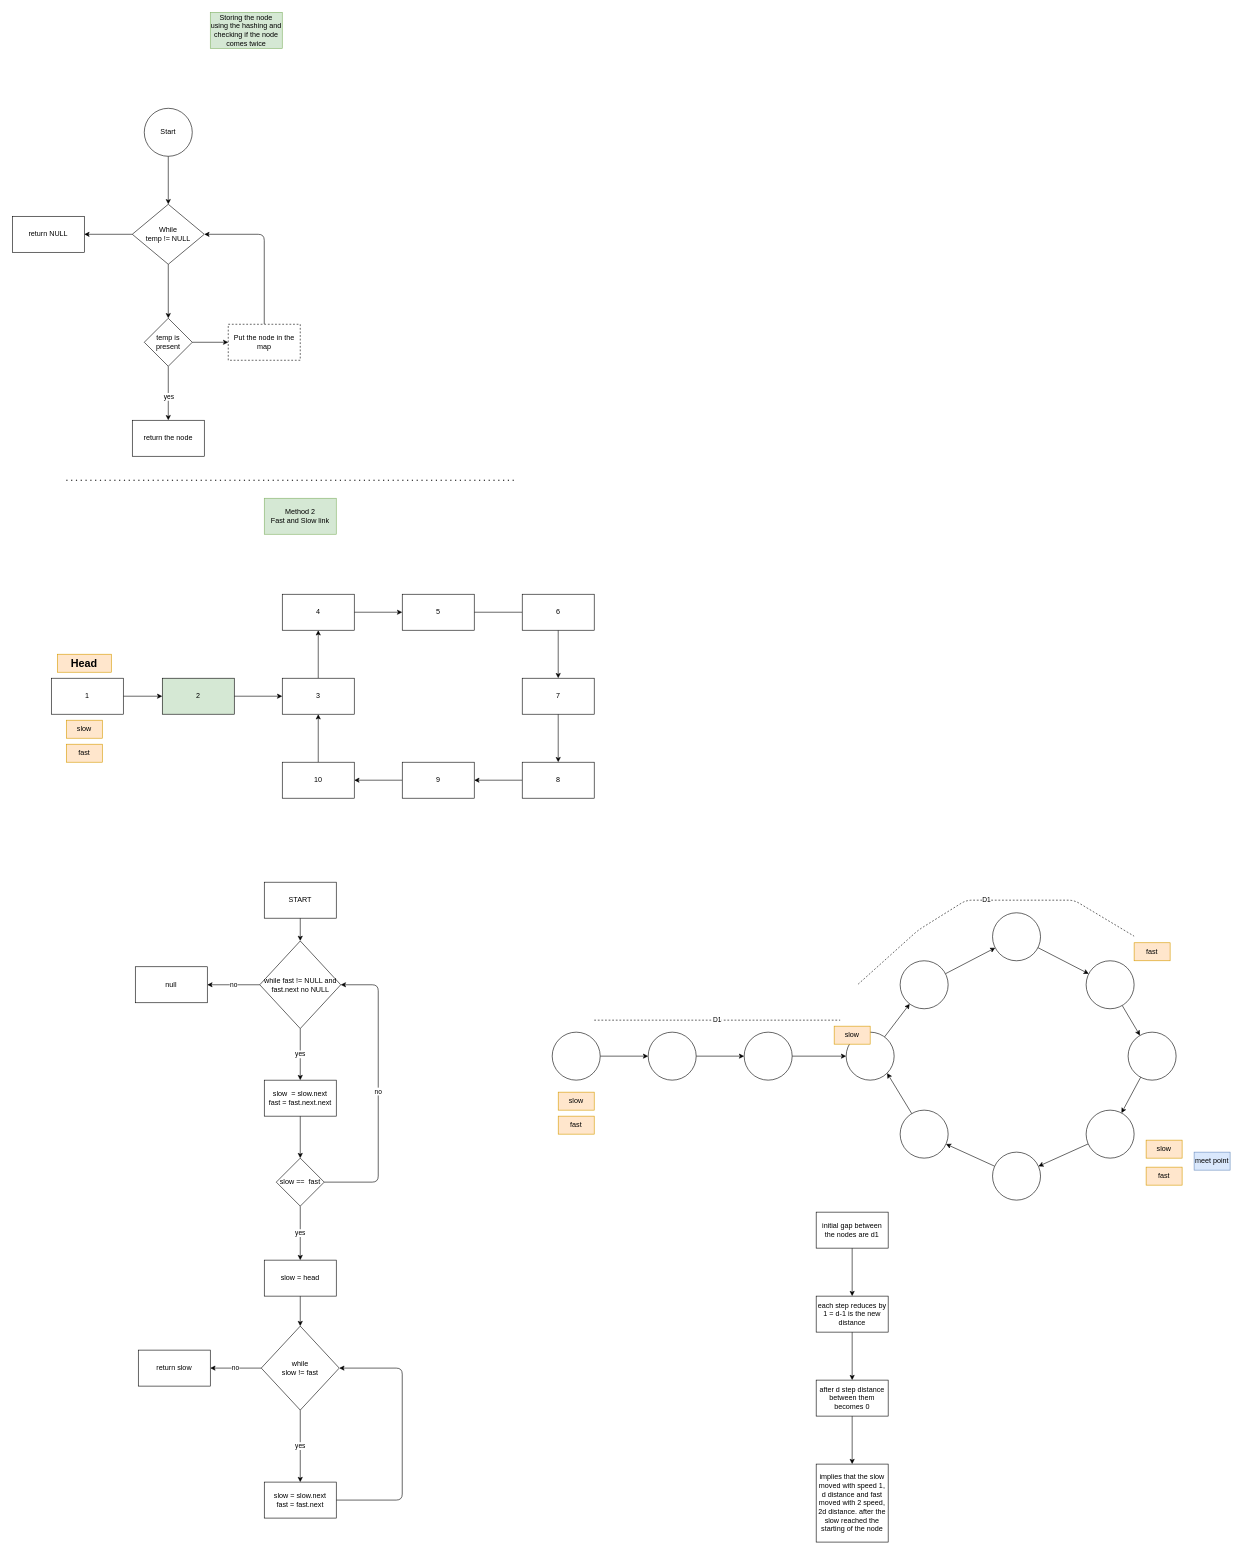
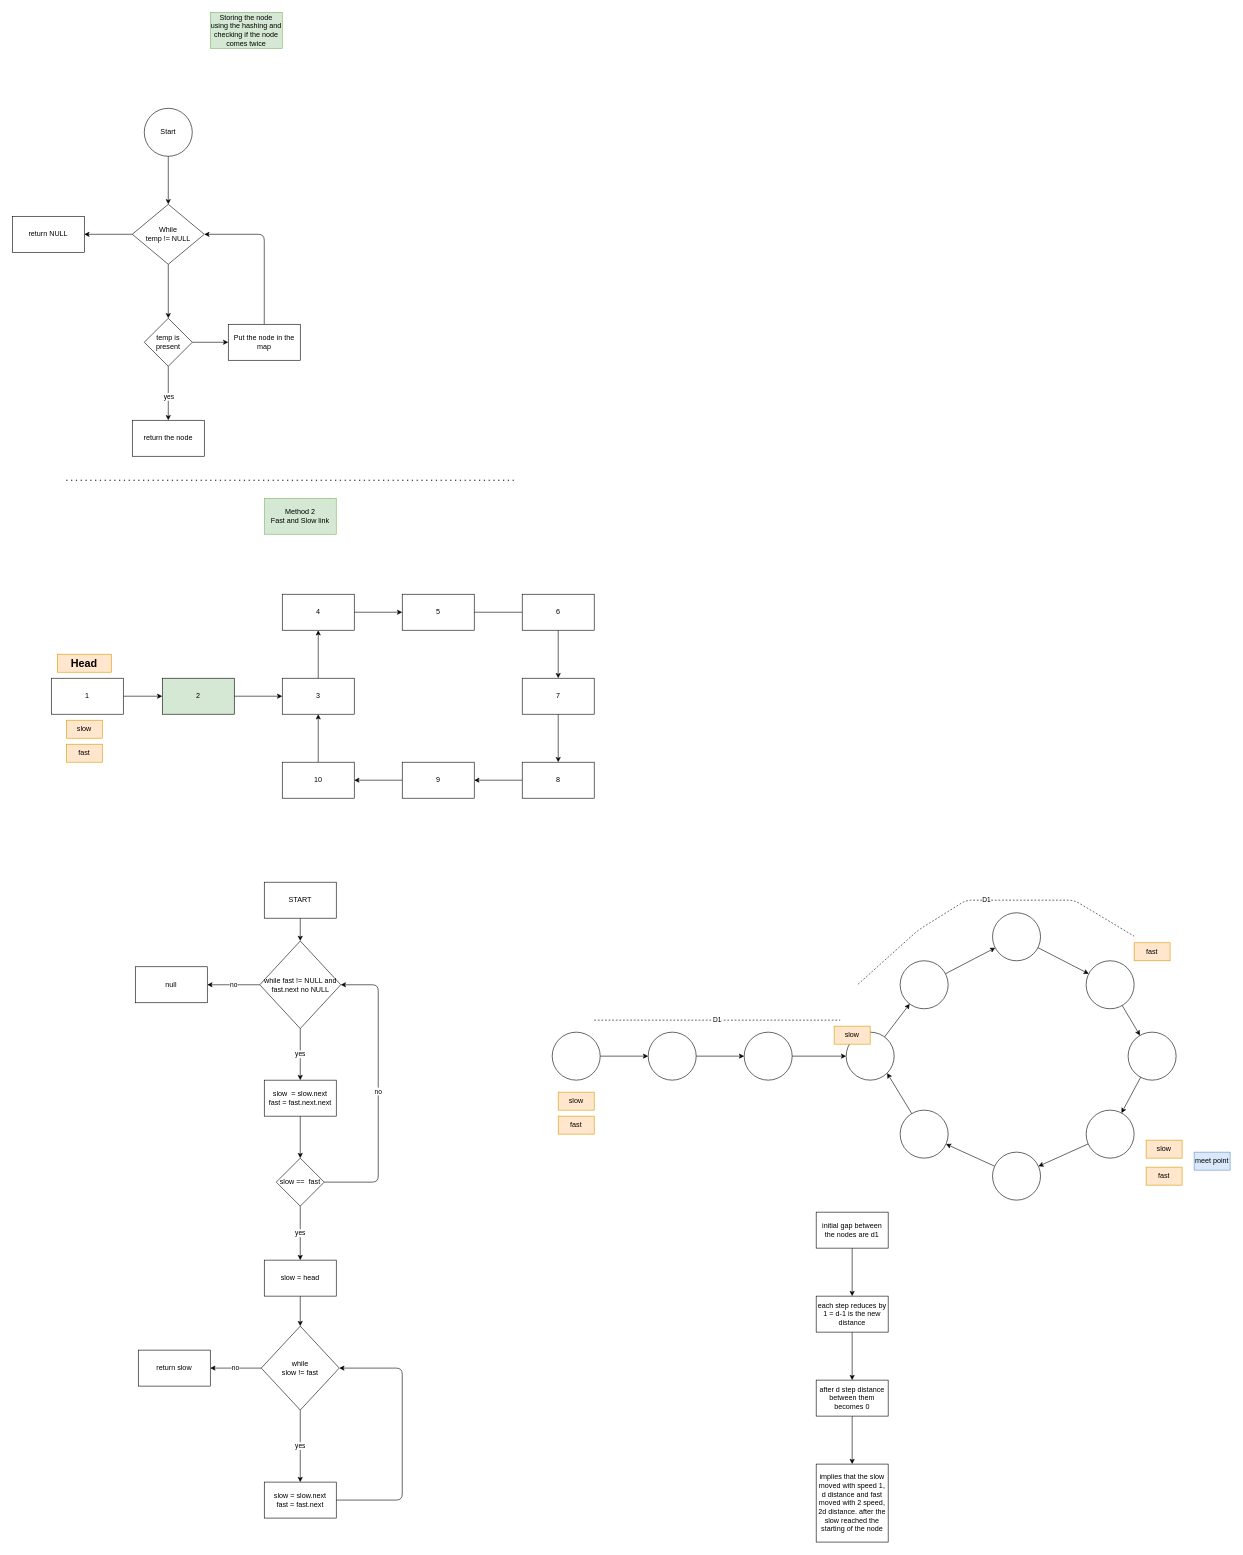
(264, 342) -> (264, 342)
